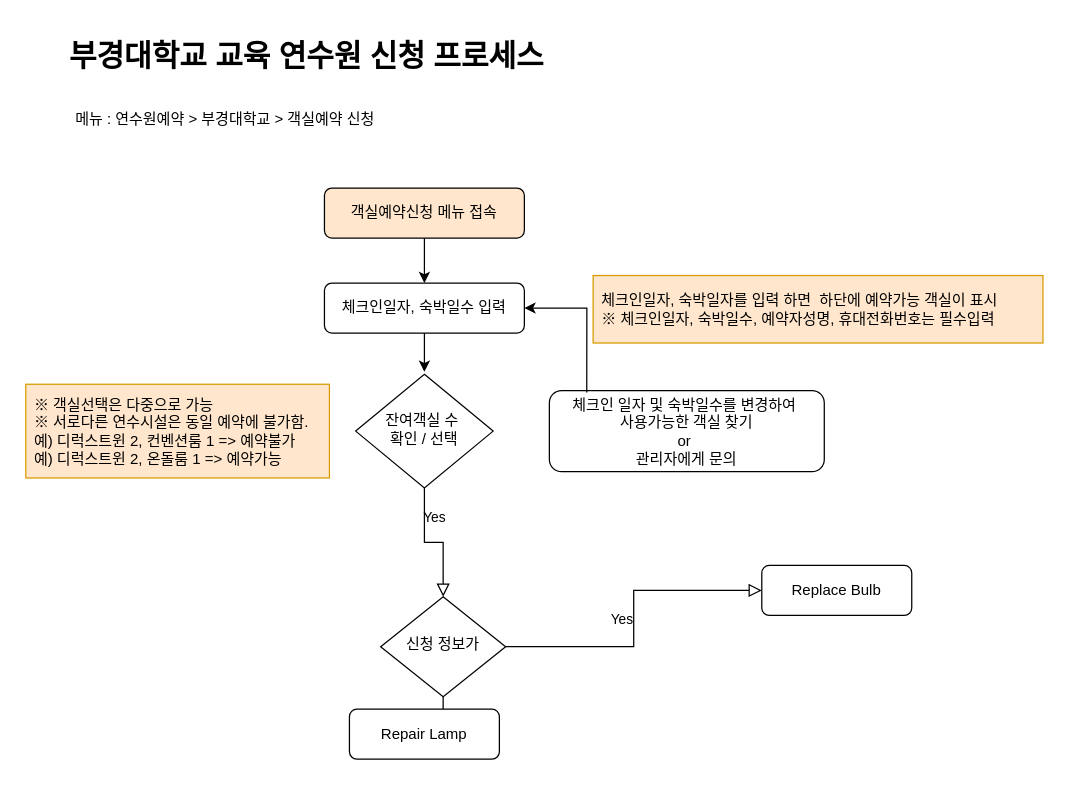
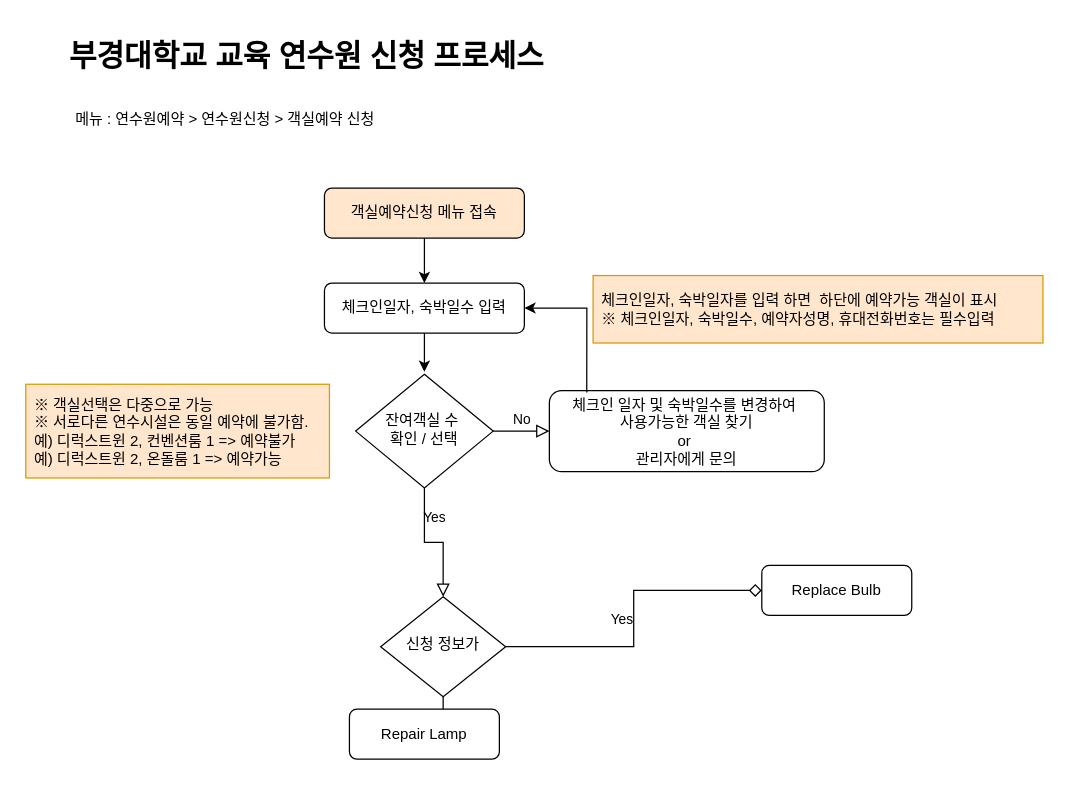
(237, 119) -> (237, 119)
none -> (514, 431)
(748, 591) -> (748, 591)
